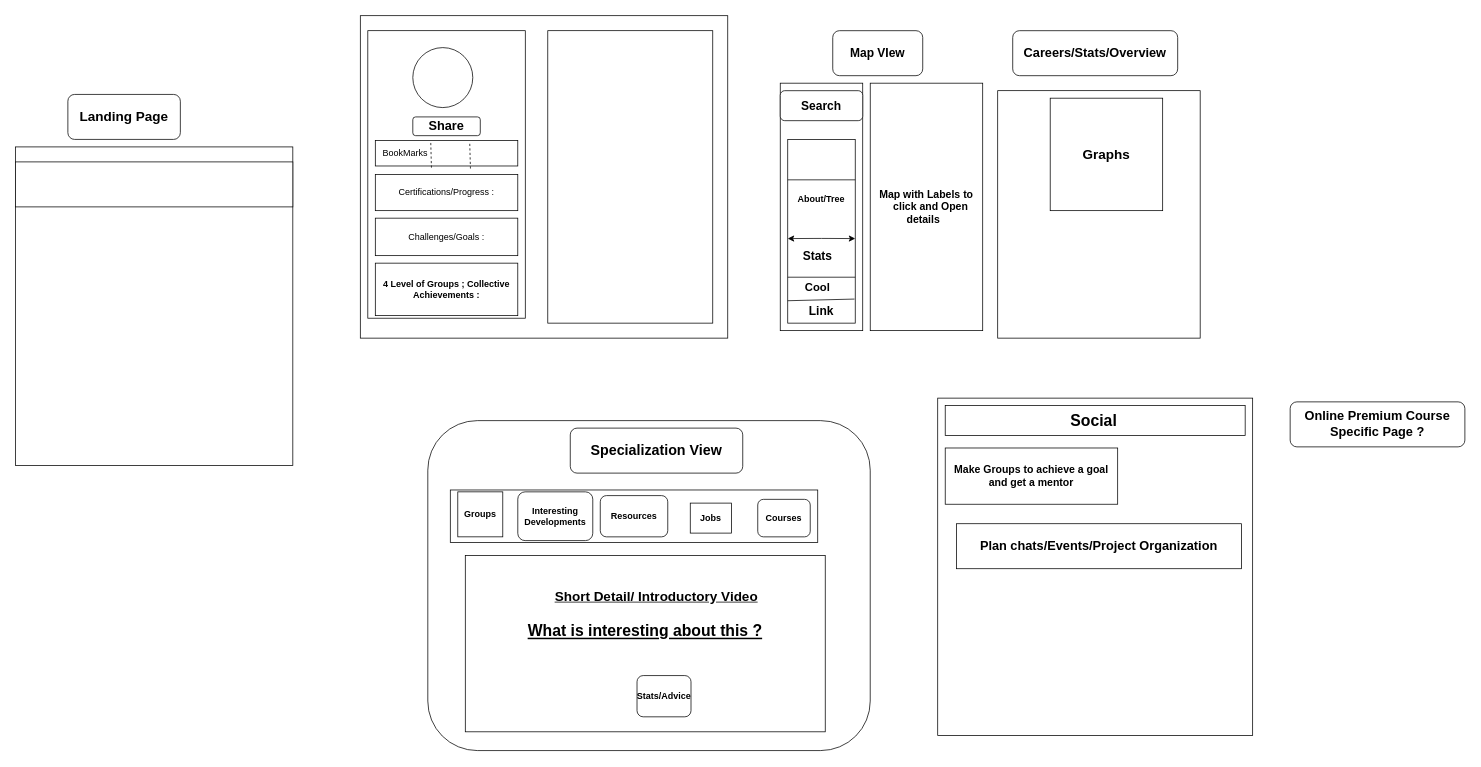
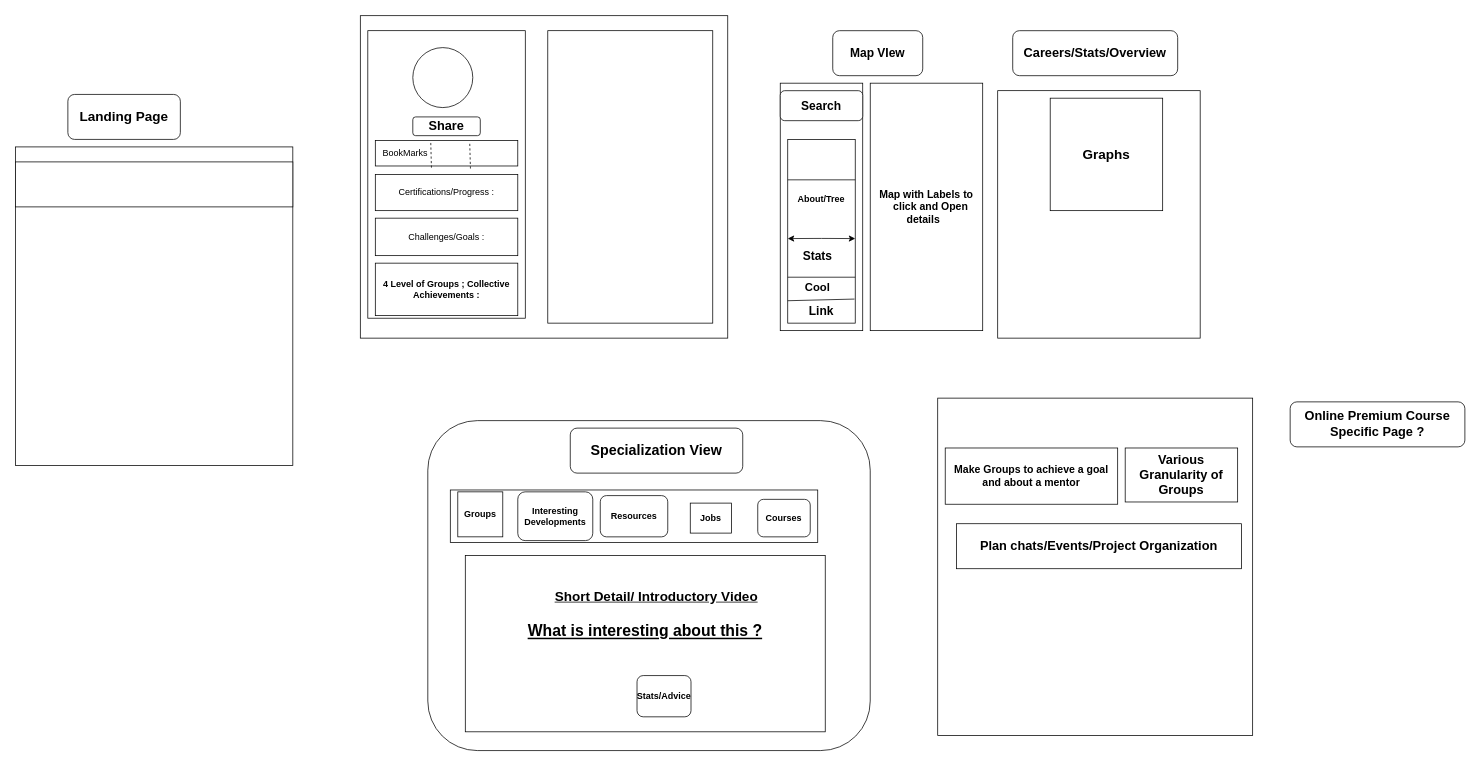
(1095, 420) -> none
none -> (1182, 475)
(1032, 476) -> (1032, 476)
